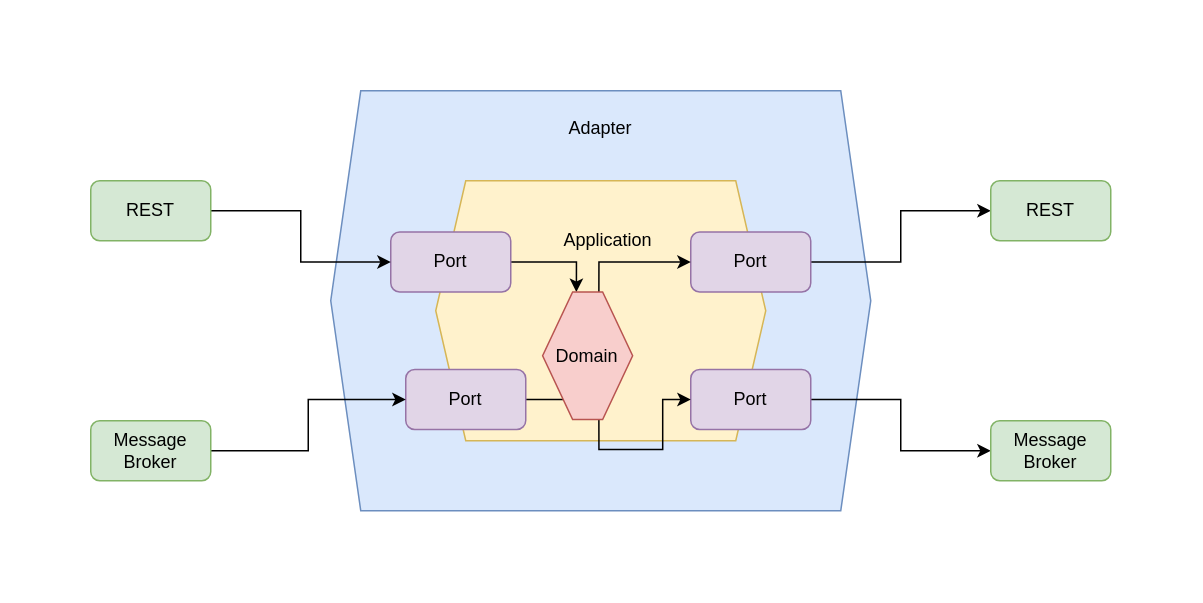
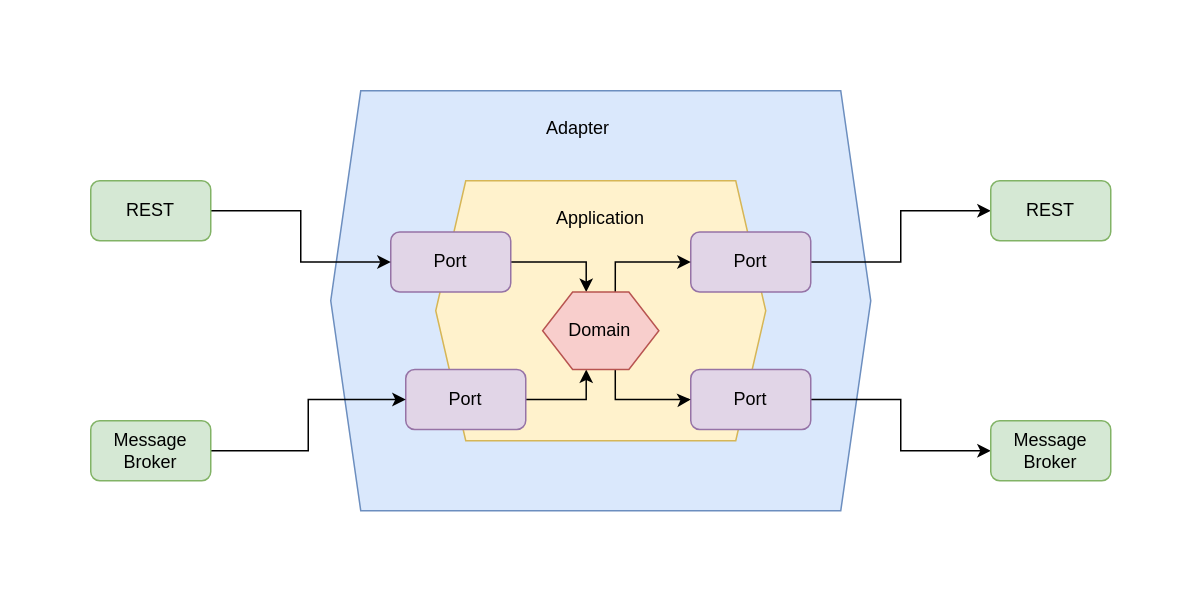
(601, 128) -> (578, 128)
(608, 241) -> (601, 218)
(588, 356) -> (601, 331)
